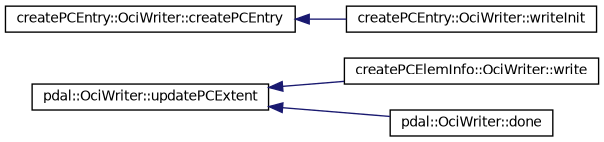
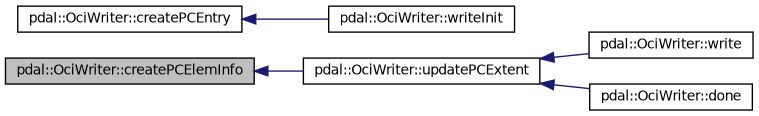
(150, 19) -> (130, 19)
(472, 19) -> (422, 19)
none -> (130, 71)
(472, 71) -> (671, 45)
